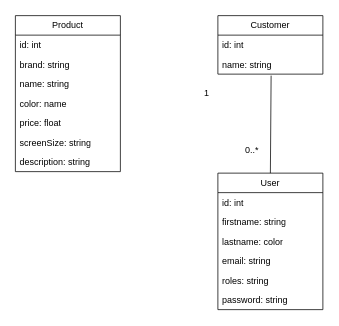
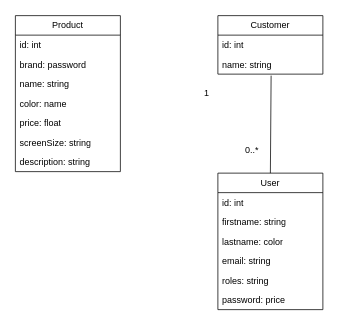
(49, 65) -> (55, 65)
(259, 301) -> (257, 301)
